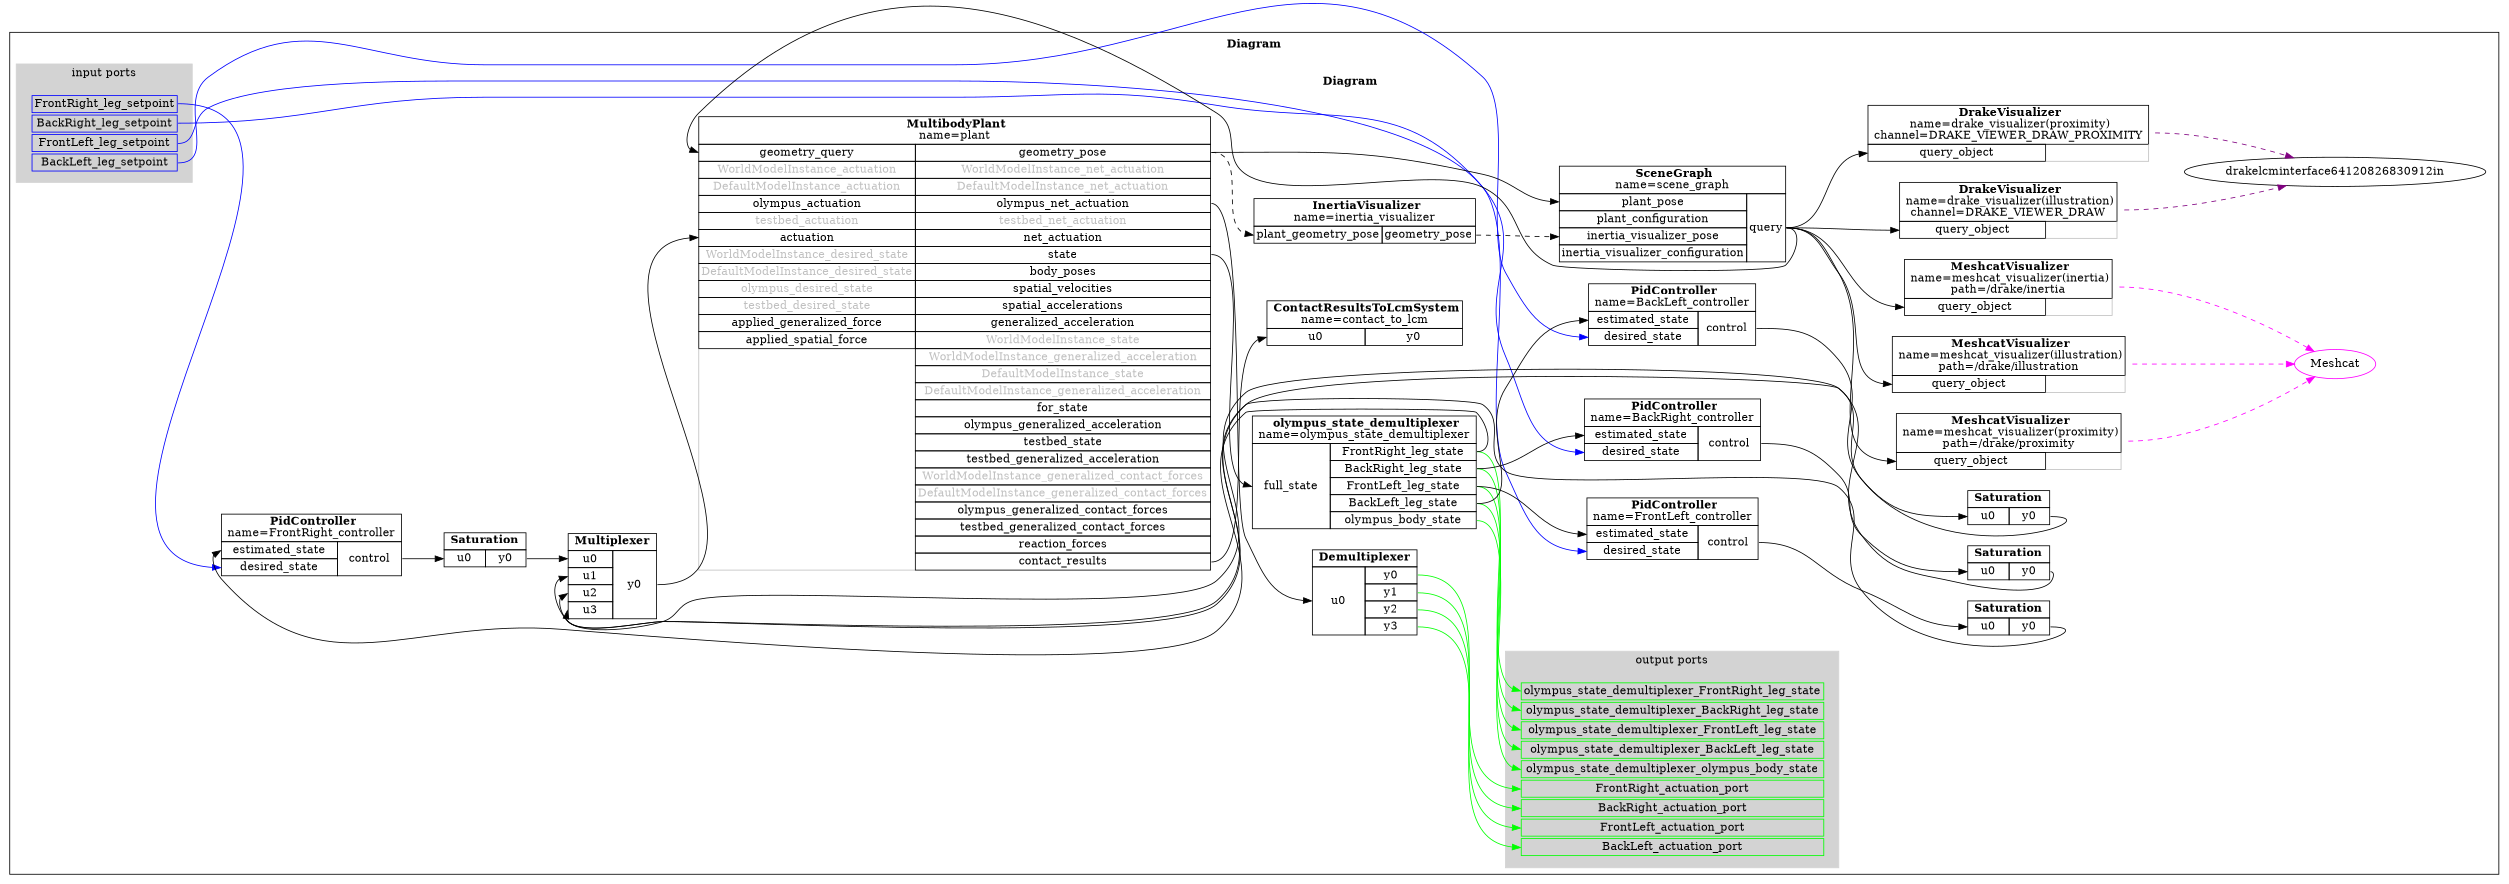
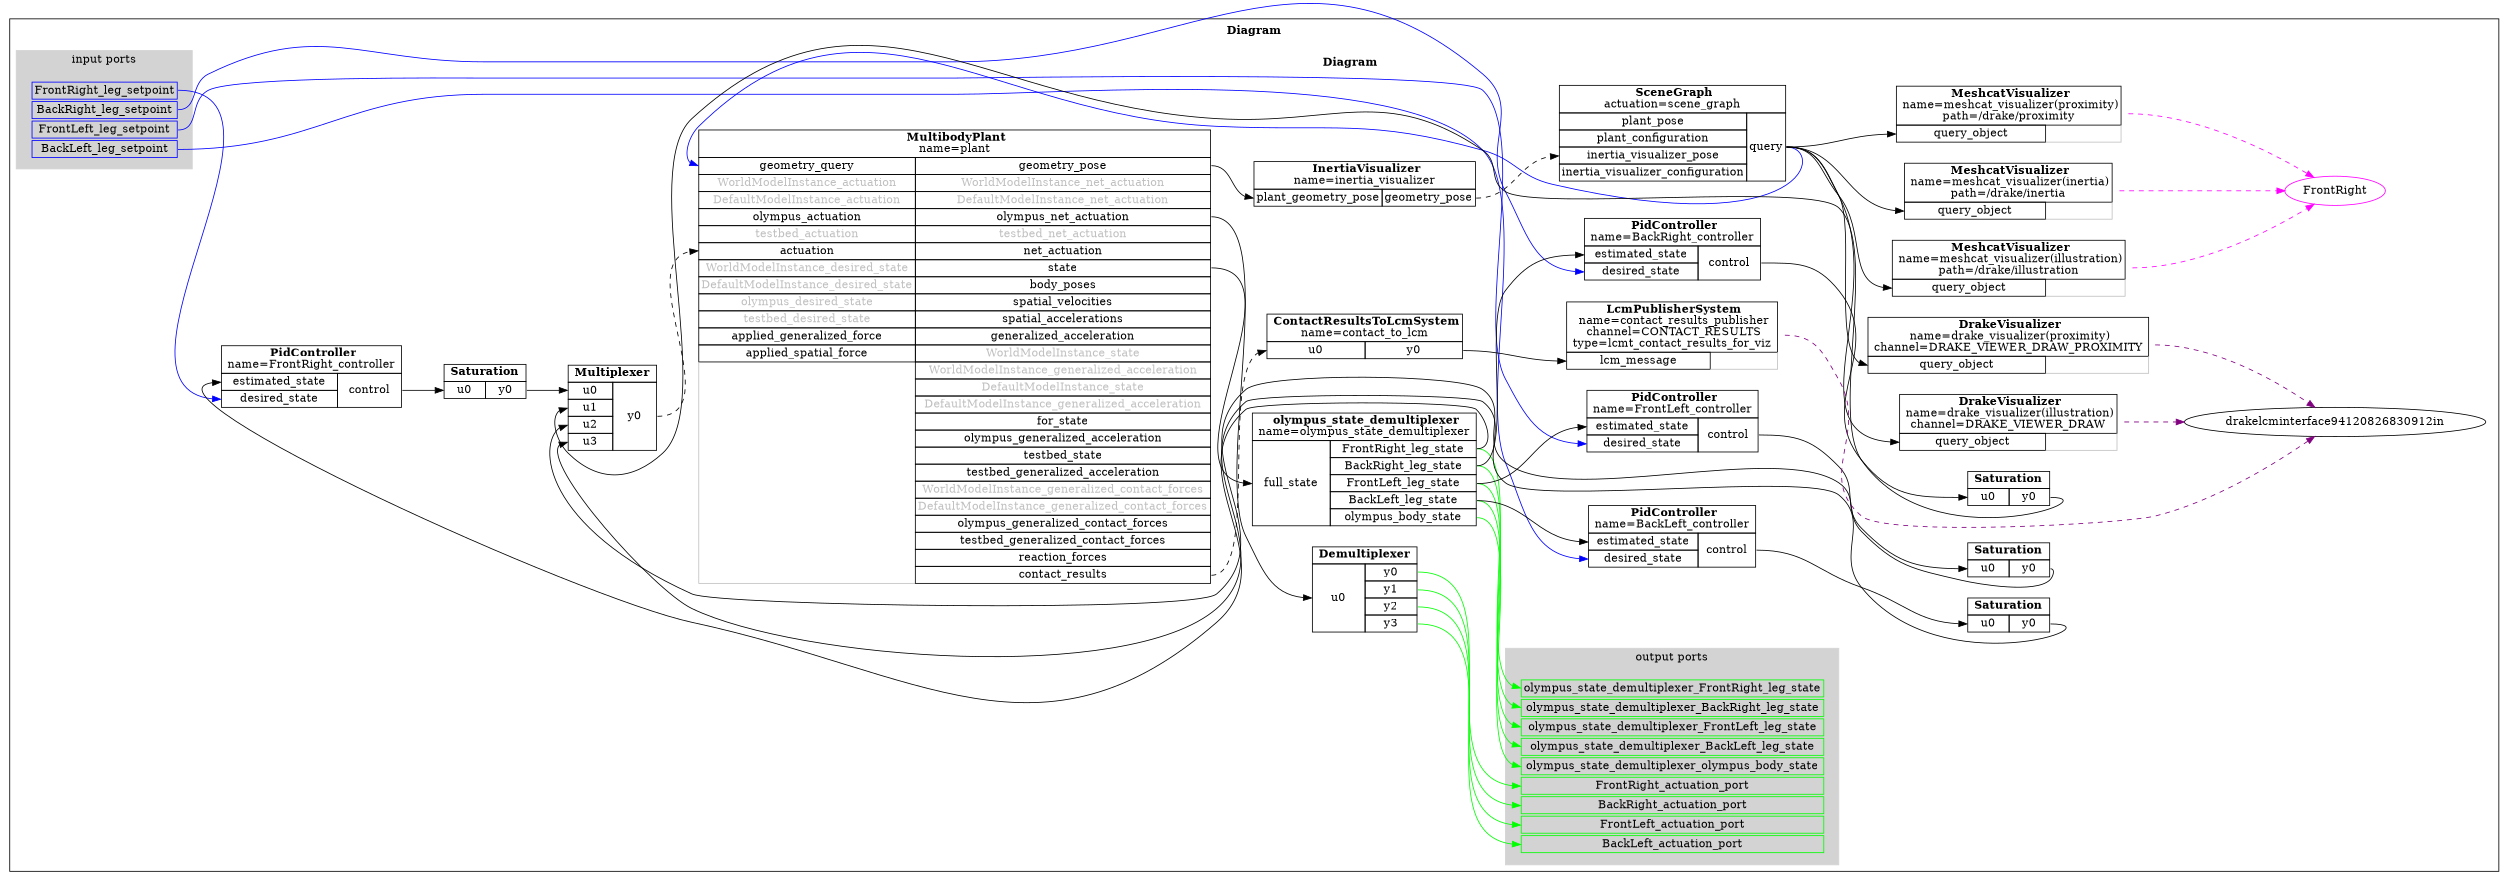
(1384, 157) -> none
(2335, 172) -> (2335, 422)
(1250, 176) -> (1242, 127)
(1673, 185) -> (1673, 104)
(1232, 190) -> (1230, 178)
none -> (1672, 335)
(2335, 364) -> (2335, 191)
(679, 415) -> (675, 319)
(1239, 454) -> (1239, 467)
